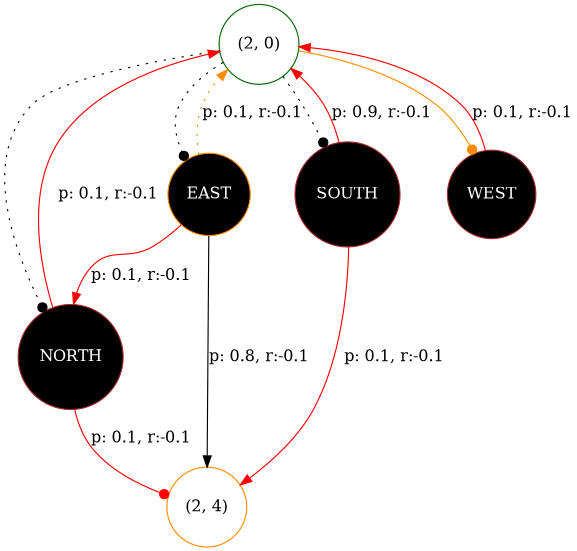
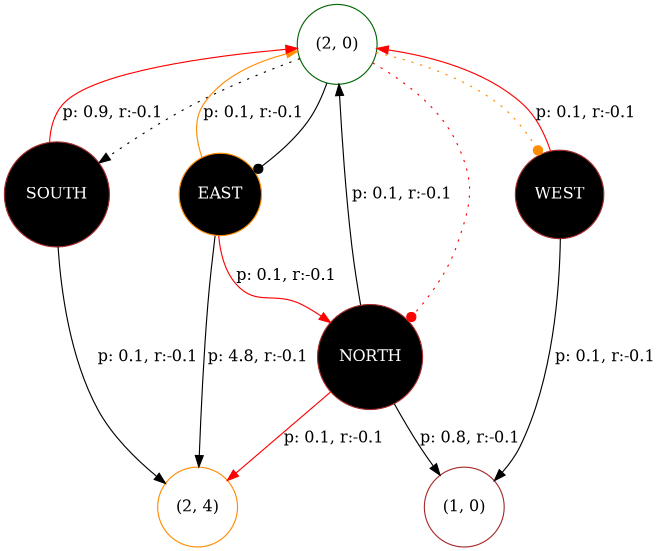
(395, 80) -> (466, 84)
(183, 99) -> (301, 130)
(303, 107) -> (196, 103)
(28, 111) -> (468, 175)
(200, 113) -> (227, 80)
(61, 139) -> (347, 201)
(259, 357) -> (258, 357)
(328, 376) -> (82, 373)
(106, 462) -> (283, 433)
none -> (464, 507)
